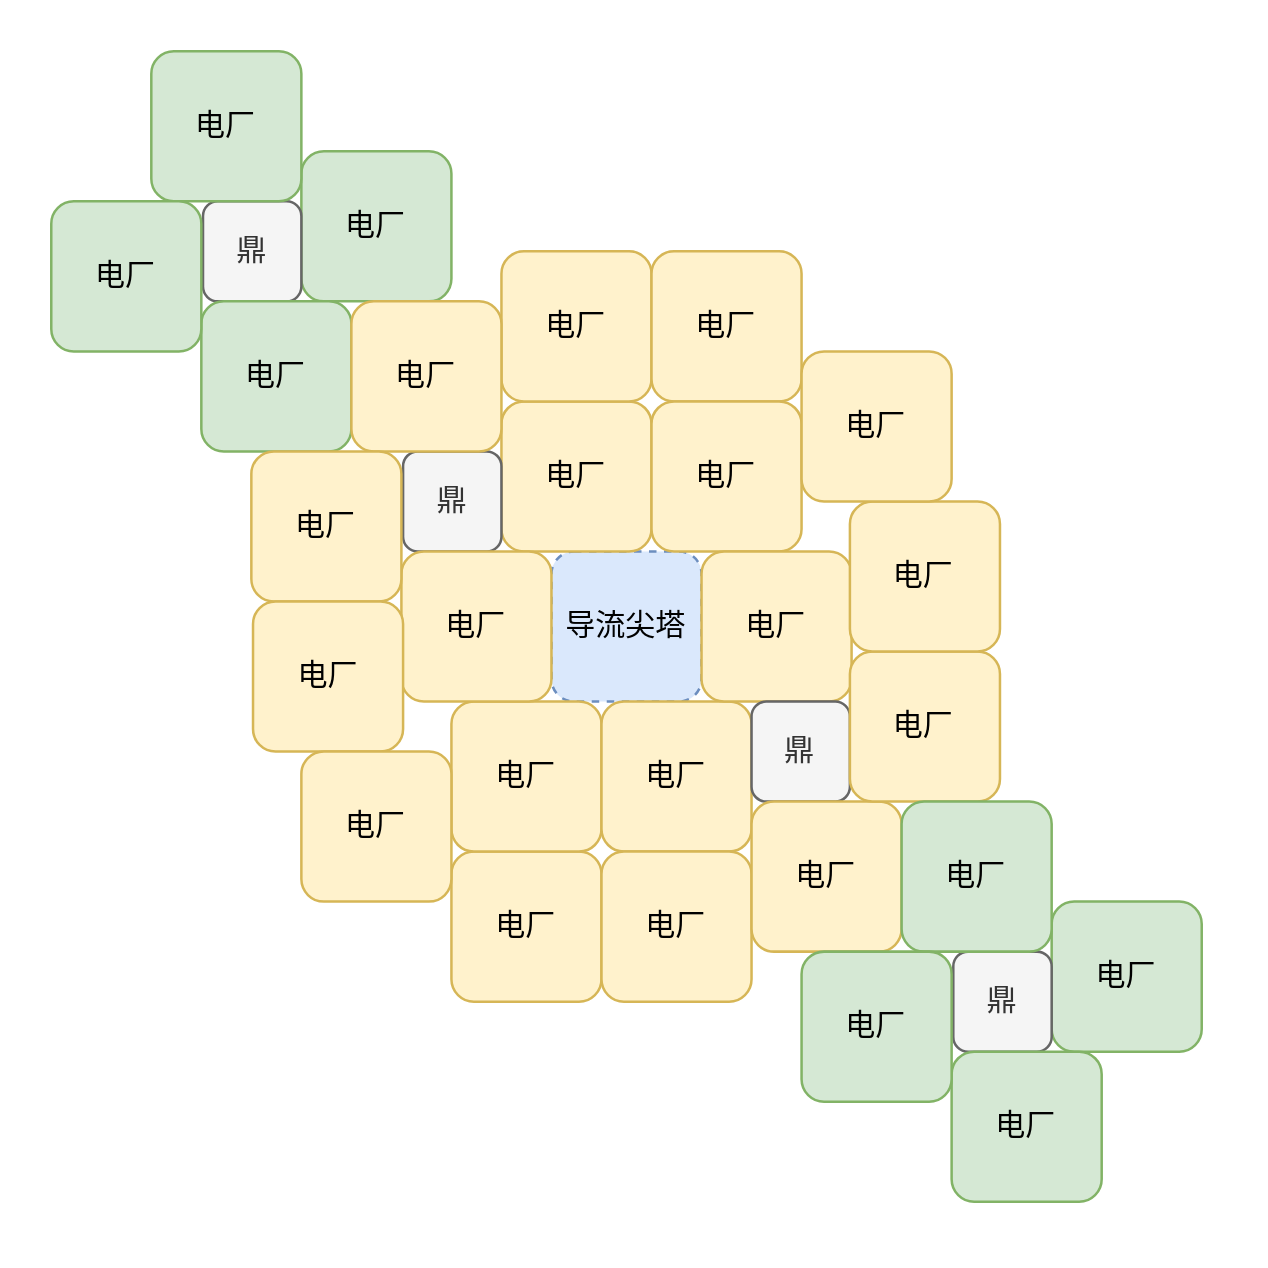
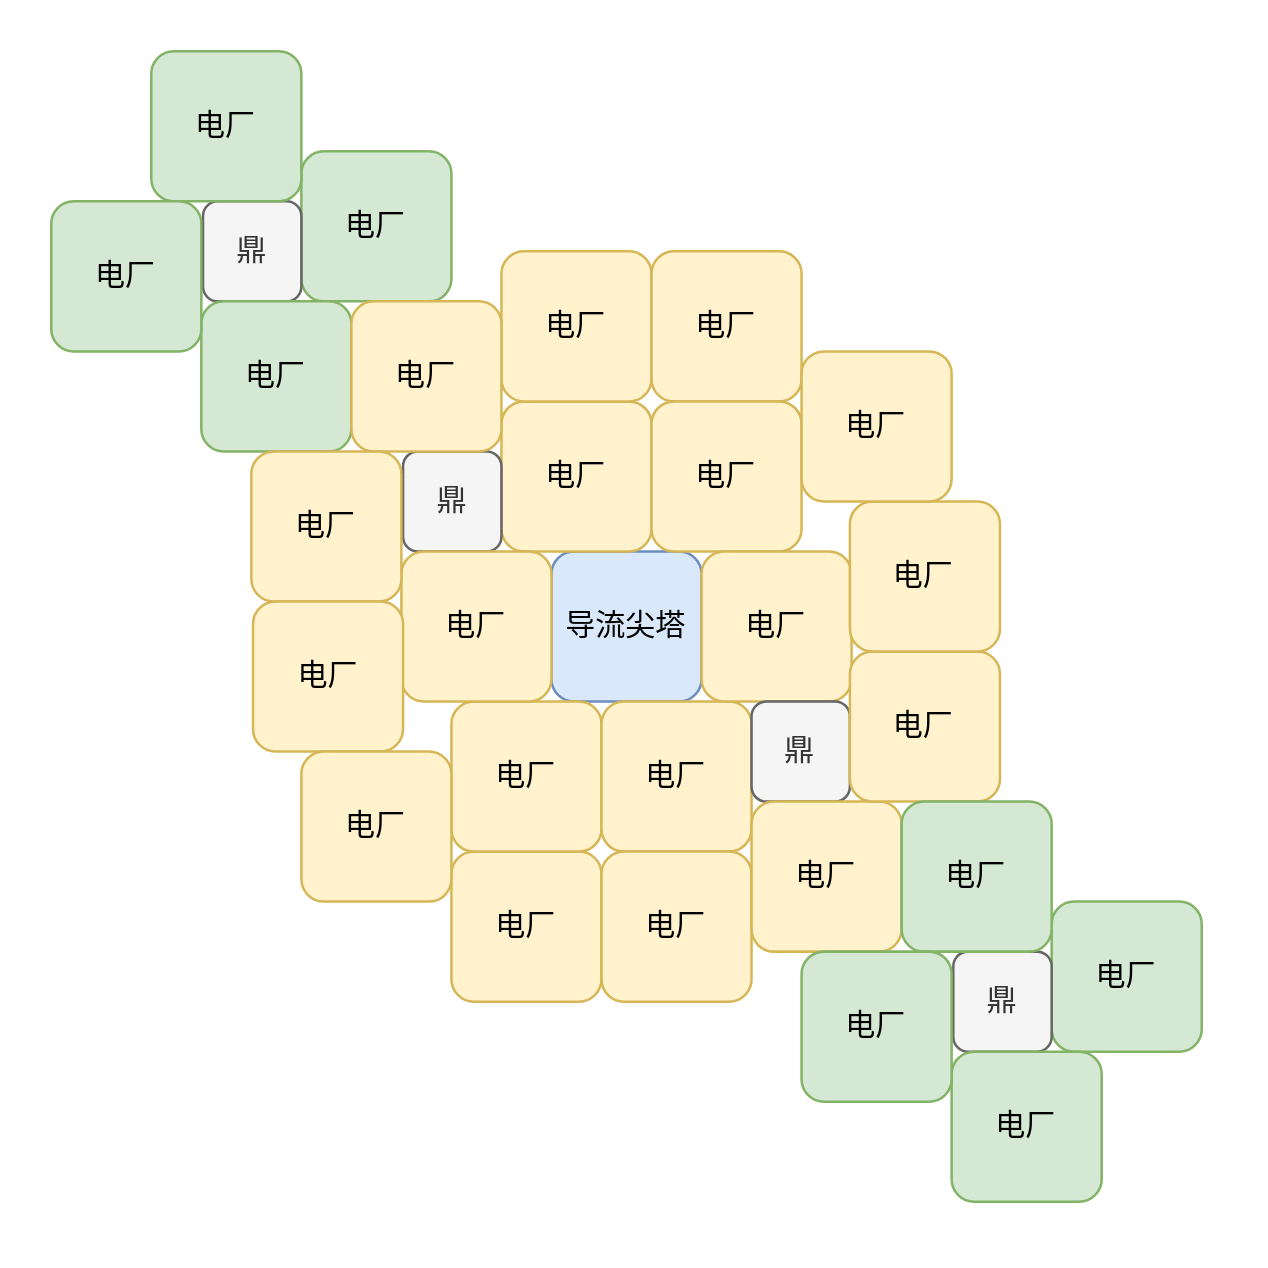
(626, 626) -> (626, 626)
